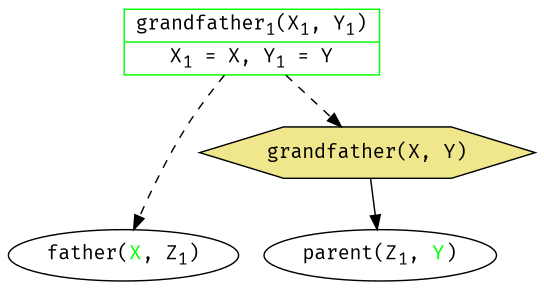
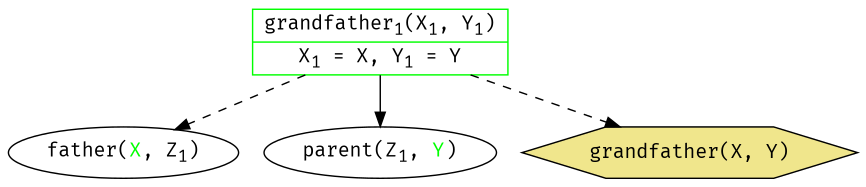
(373, 197) -> (380, 94)
